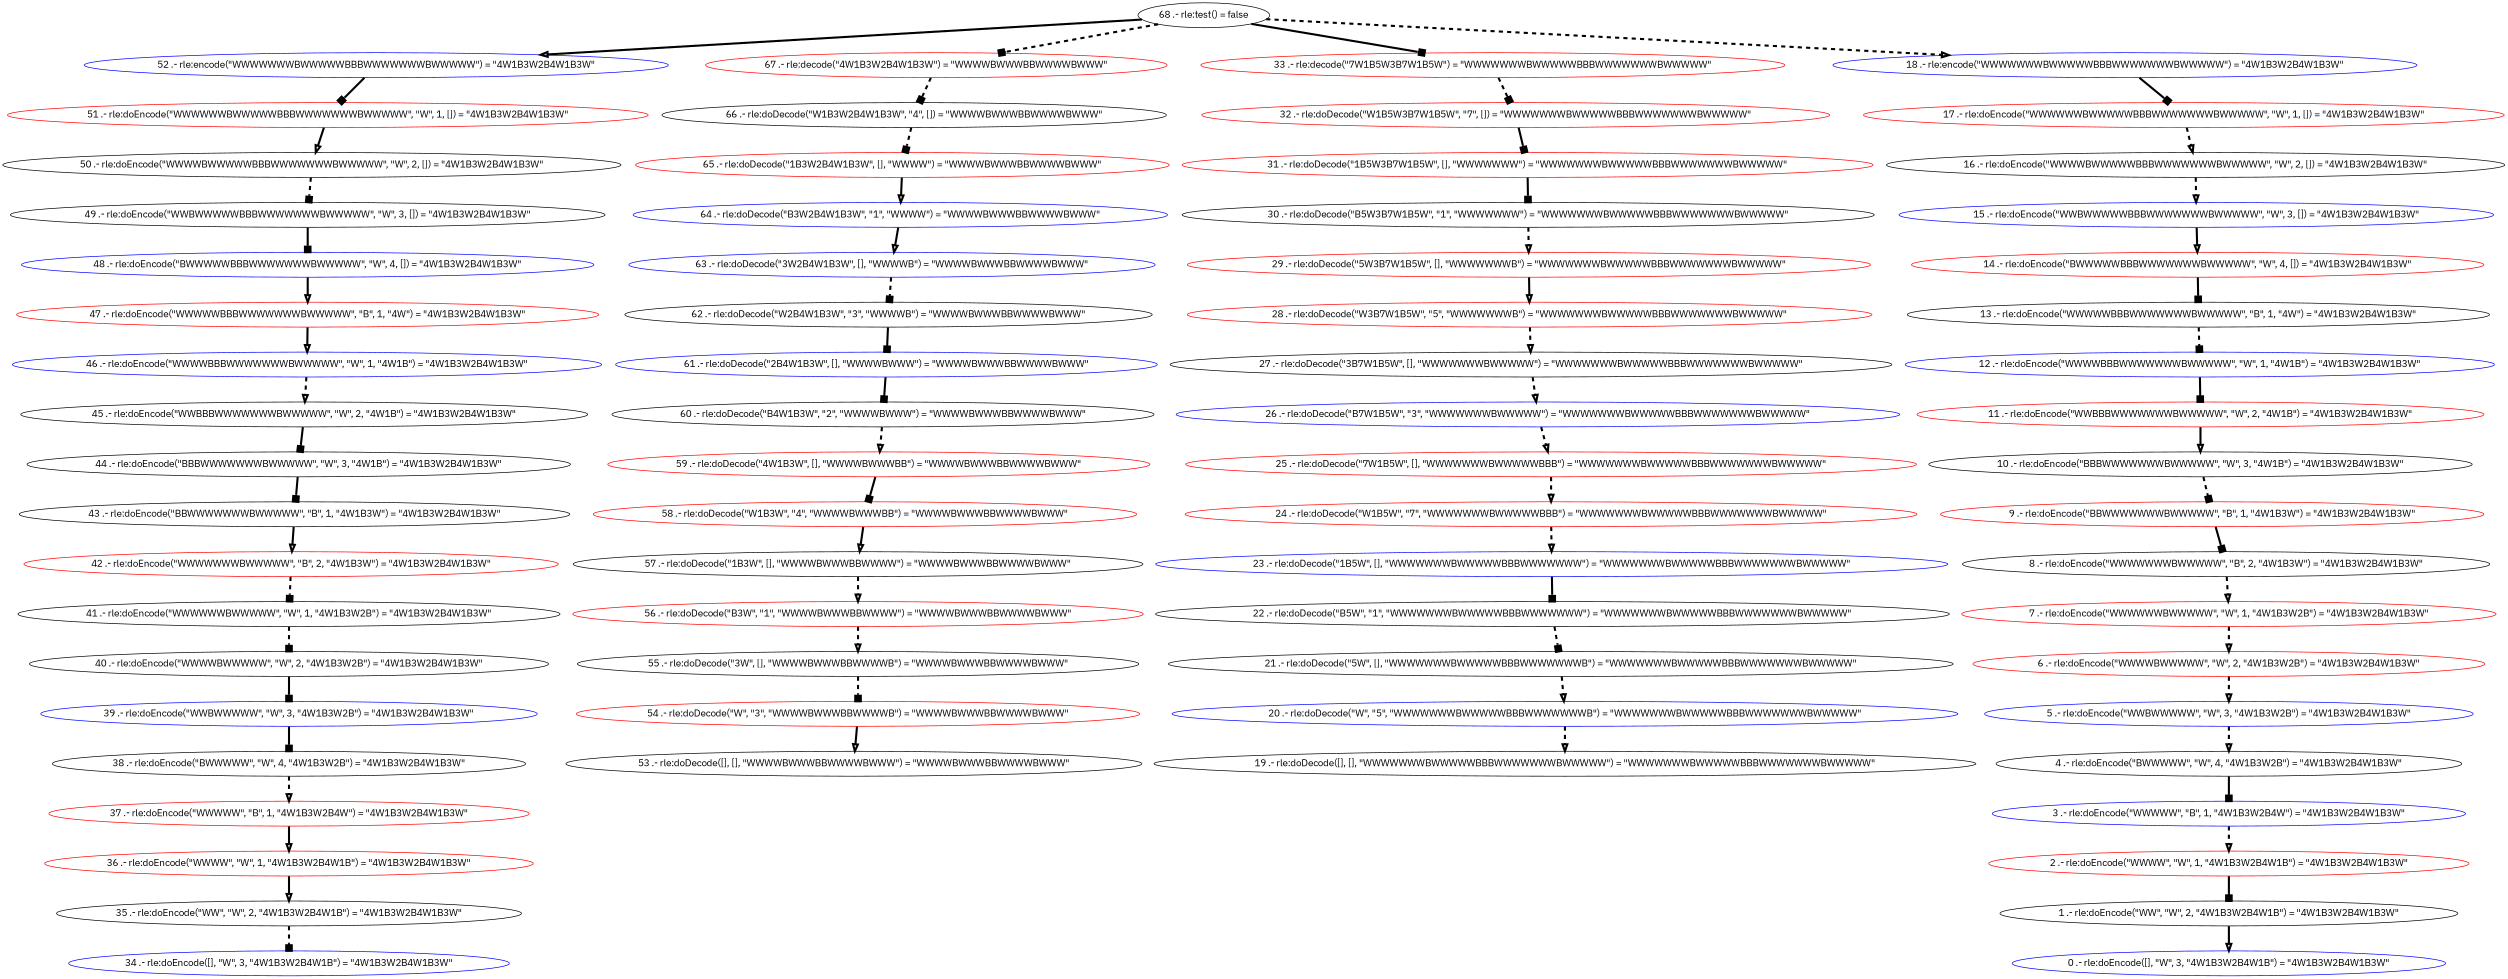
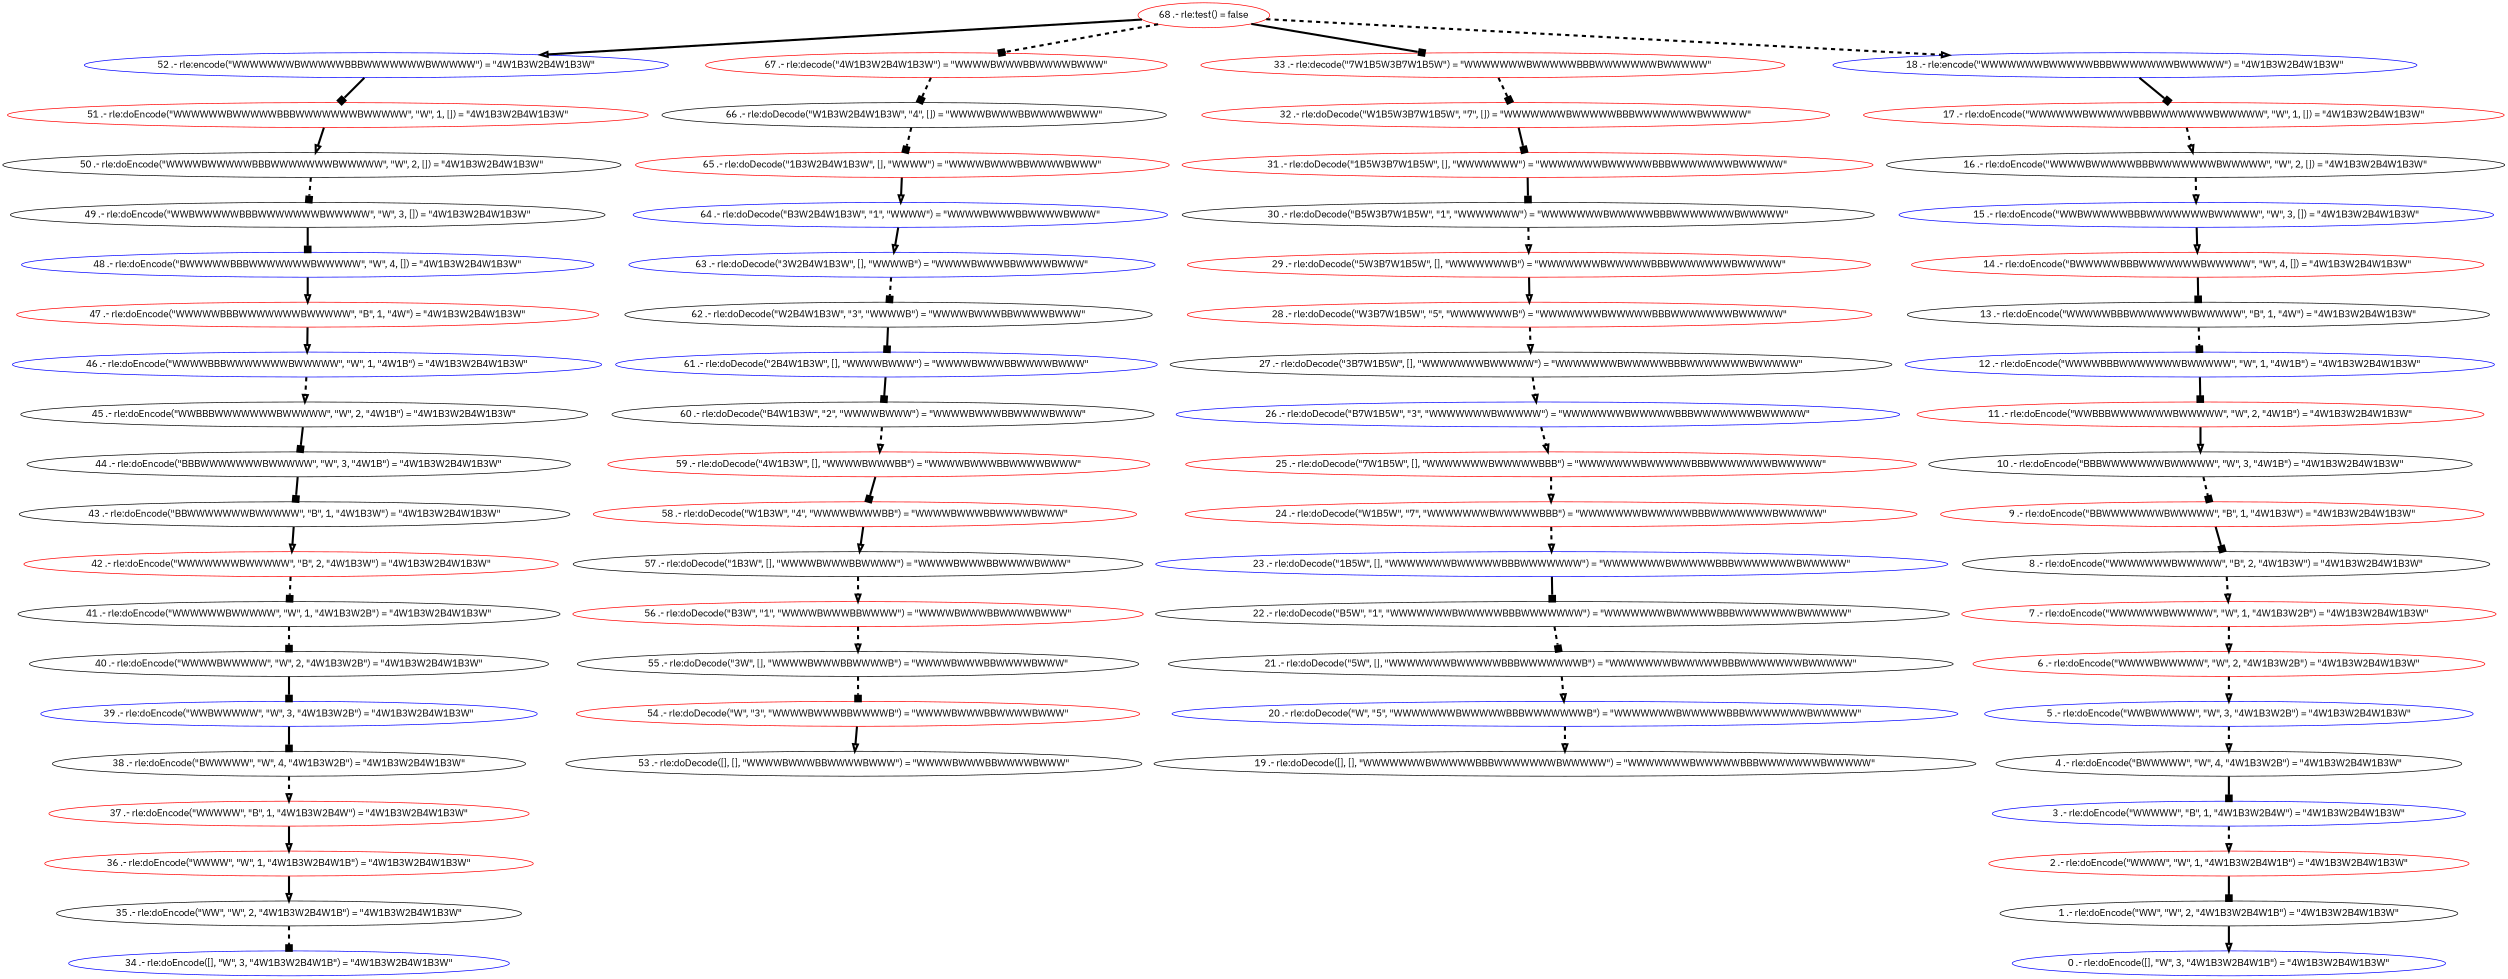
(1204, 15) -> (1204, 15)
